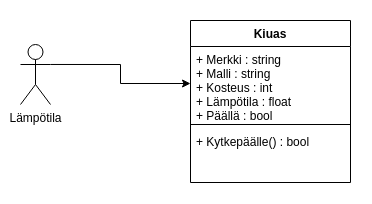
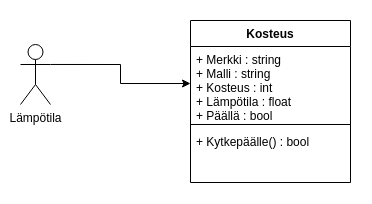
(270, 34) -> (270, 34)
